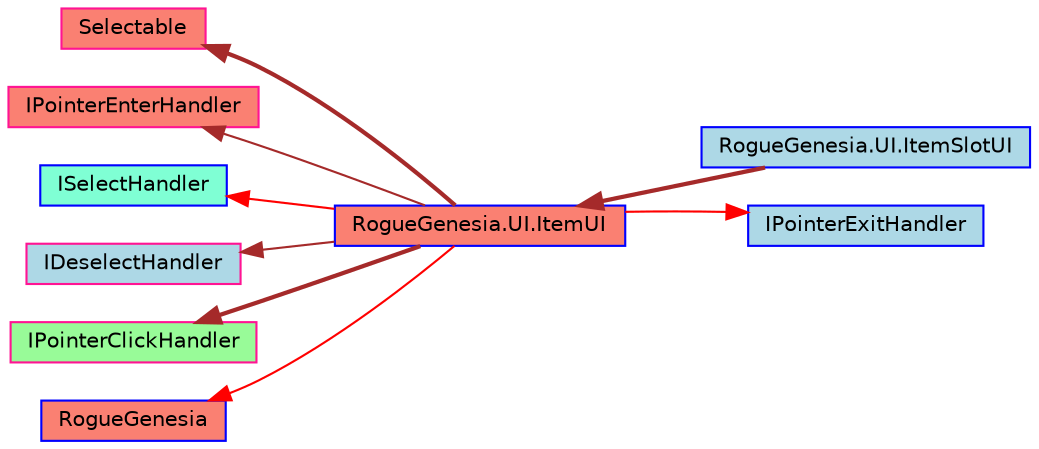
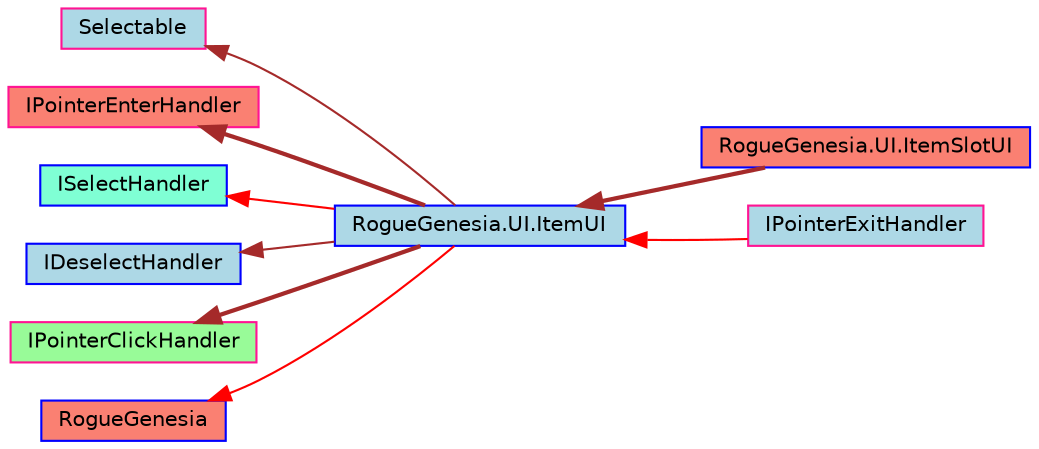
(134, 29) -> (134, 29)
(347, 120) -> (347, 120)
(866, 147) -> (866, 147)
(325, 168) -> (325, 168)
(676, 211) -> (698, 240)
(480, 226) -> (480, 226)
(866, 226) -> (866, 226)
(134, 264) -> (134, 264)
